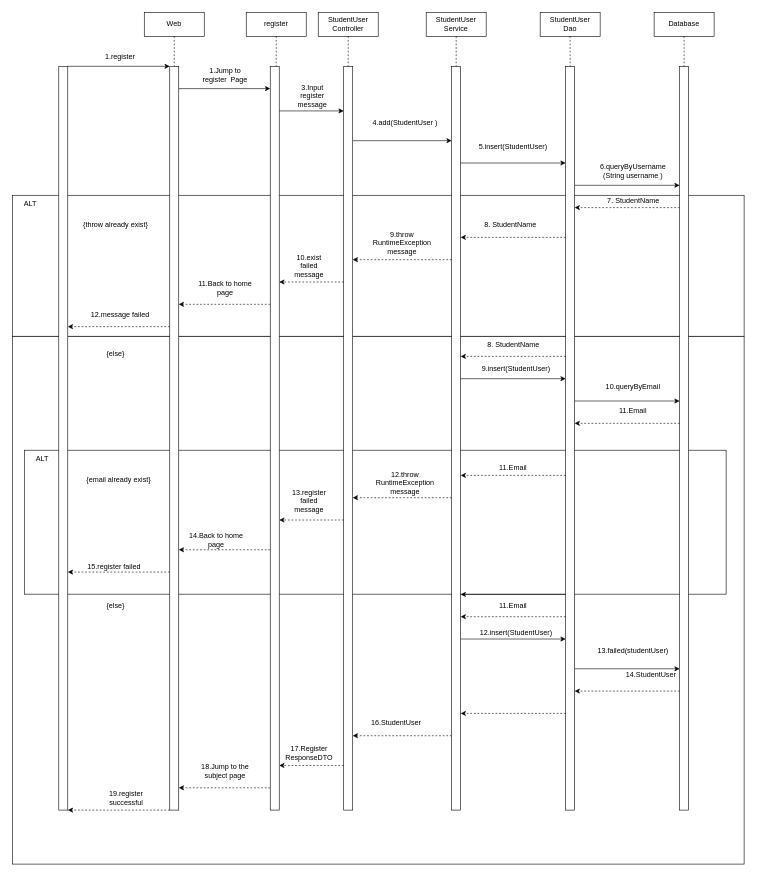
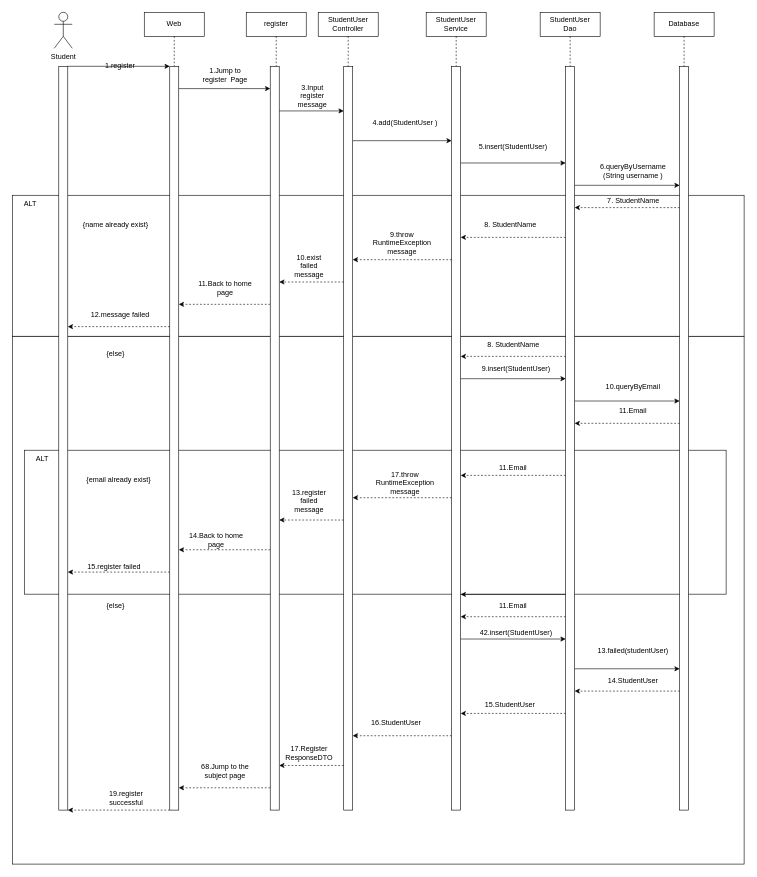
none -> (63, 30)
(120, 57) -> (120, 66)
(116, 225) -> (116, 225)
(405, 483) -> (405, 483)
(516, 633) -> (516, 633)
(651, 675) -> (633, 681)
none -> (510, 705)
(225, 771) -> (225, 771)
